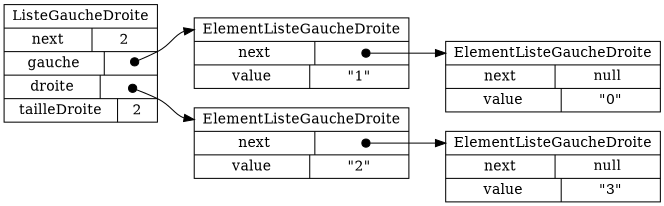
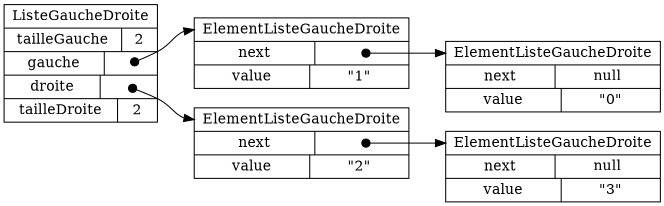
(48, 39) -> (63, 39)
